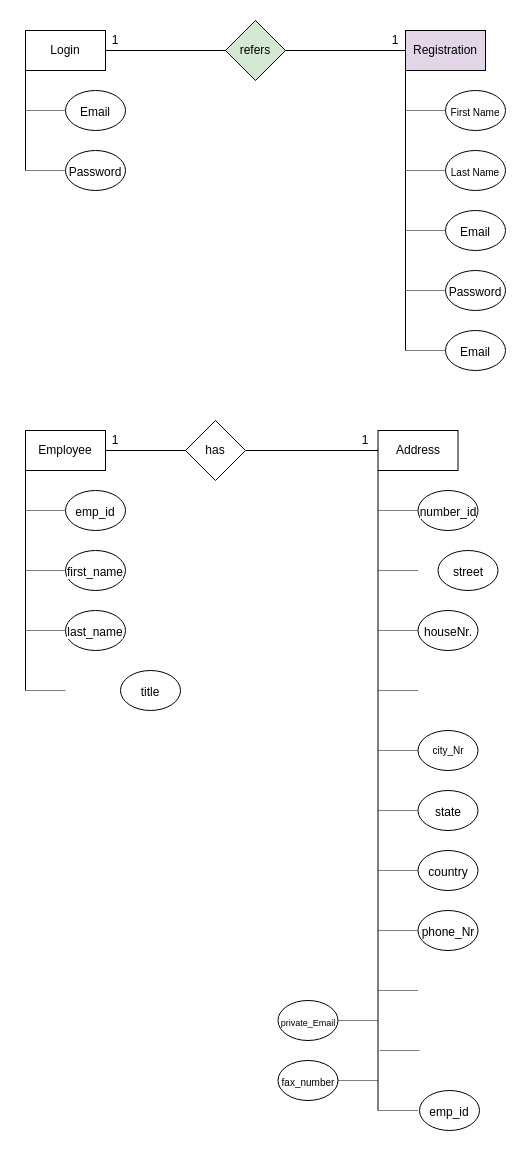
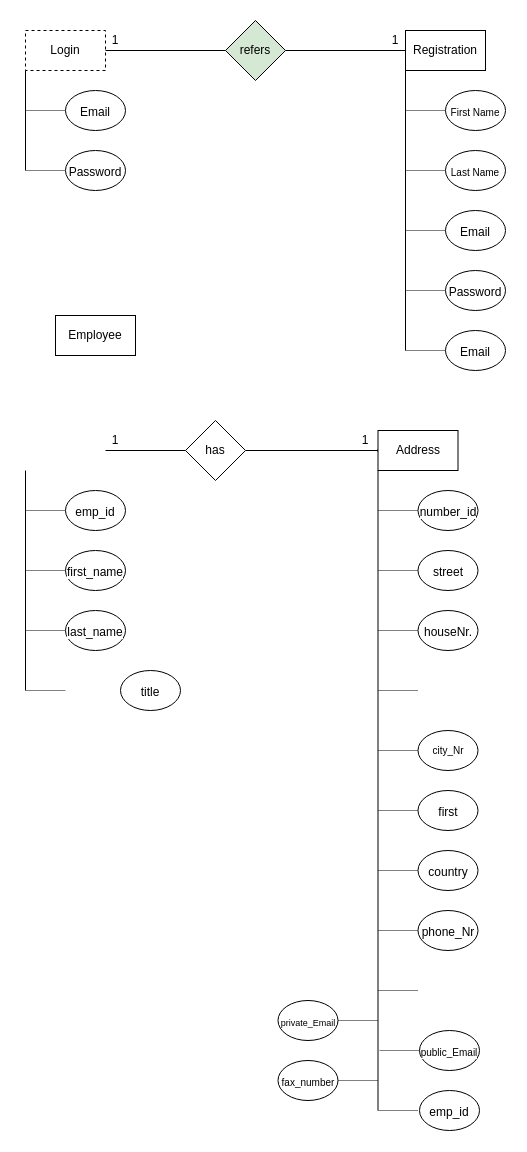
(66, 51) -> (66, 51)
(446, 51) -> (446, 51)
(66, 451) -> (96, 336)
(468, 571) -> (448, 571)
(449, 813) -> (449, 813)
none -> (450, 1051)
